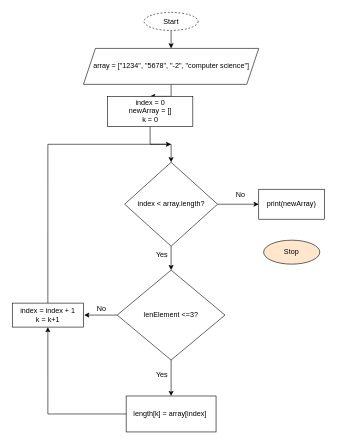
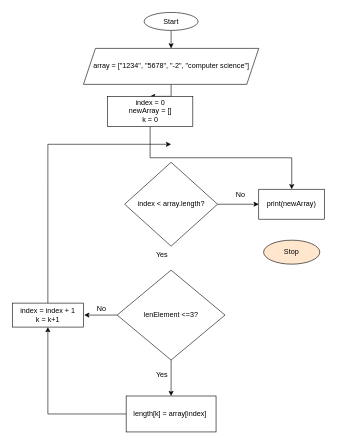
(171, 21) -> (171, 21)
(171, 157) -> (170, 158)
(171, 264) -> none
